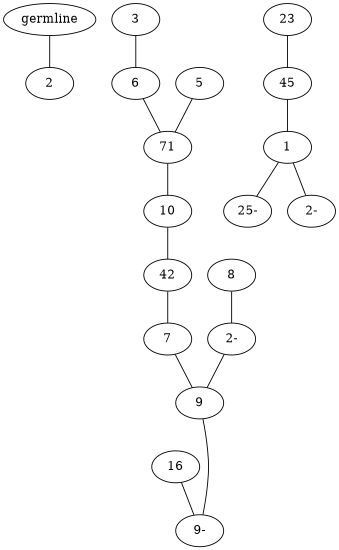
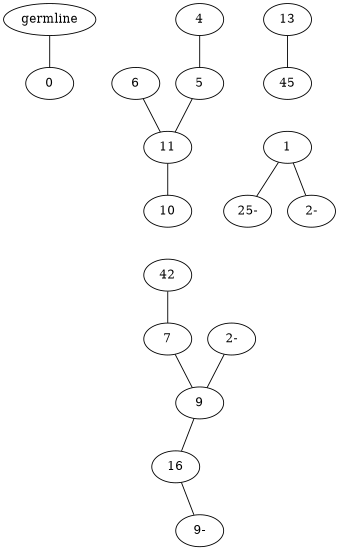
(136, 20) -> none
none -> (200, 20)
(288, 20) -> (288, 20)
(50, 83) -> (50, 83)
(288, 115) -> none
(168, 147) -> (168, 147)
(168, 243) -> none
(232, 275) -> none
(209, 467) -> (188, 435)
